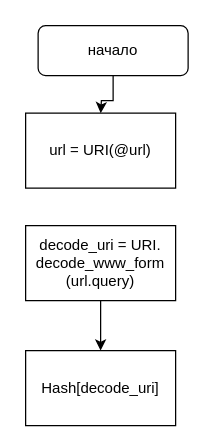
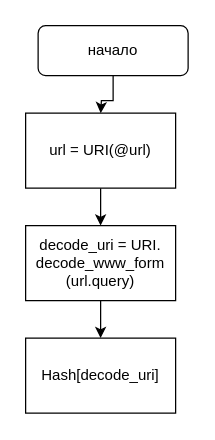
none -> (101, 211)
(101, 388) -> (101, 376)
